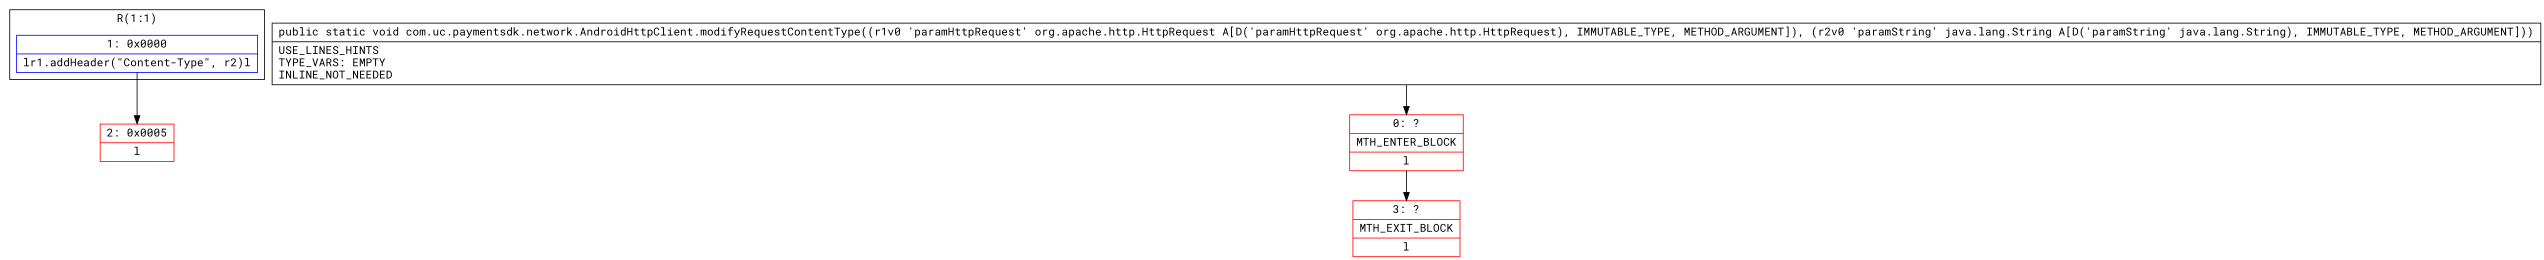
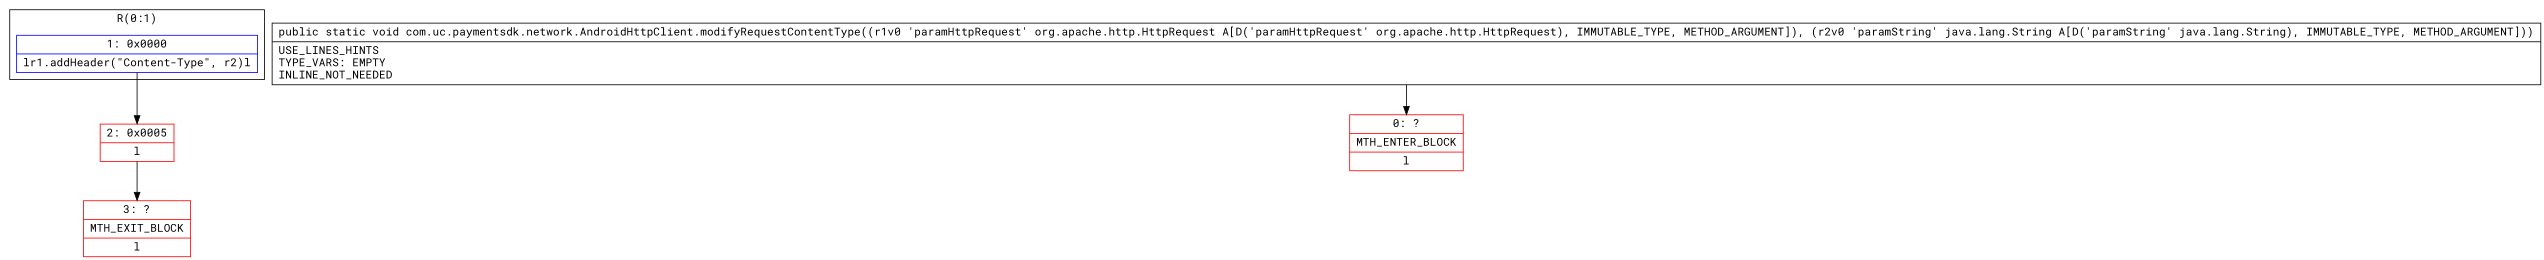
(137, 19) -> (137, 19)
(1406, 182) -> (137, 177)
